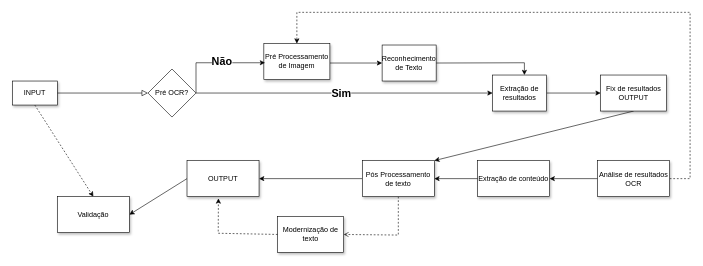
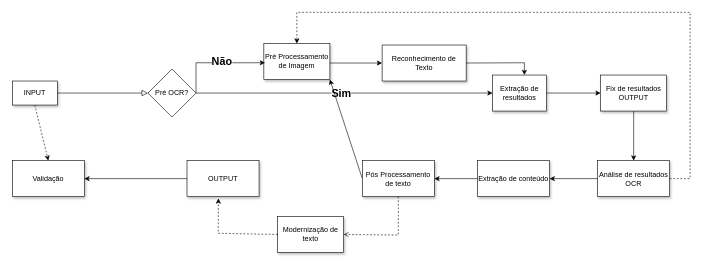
(409, 63) -> (424, 63)
(529, 137) -> (633, 135)
(313, 179) -> (349, 138)
(93, 215) -> (48, 179)
